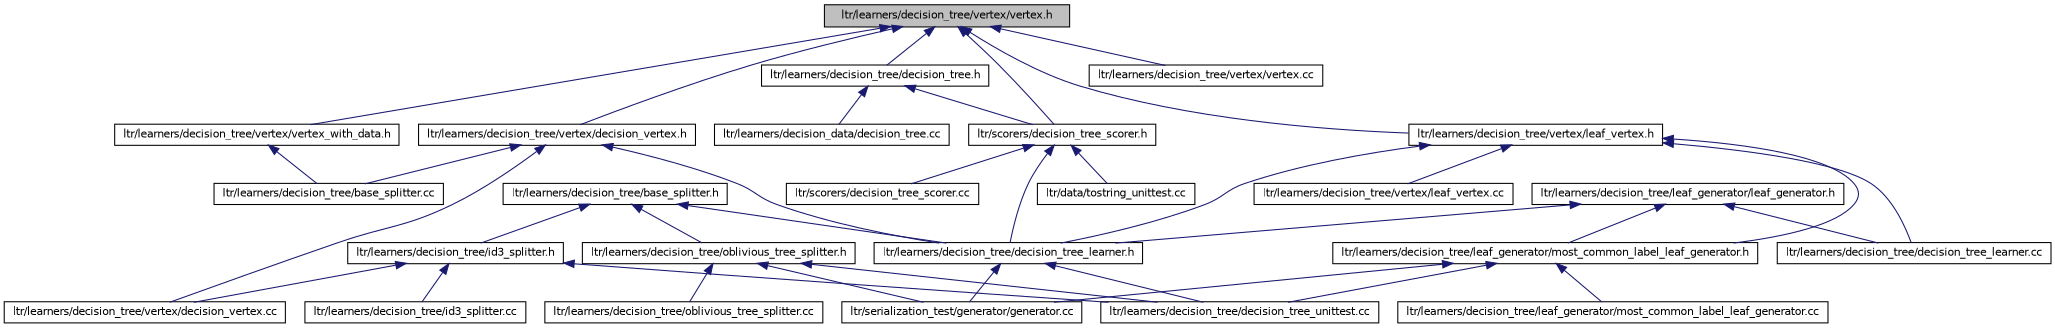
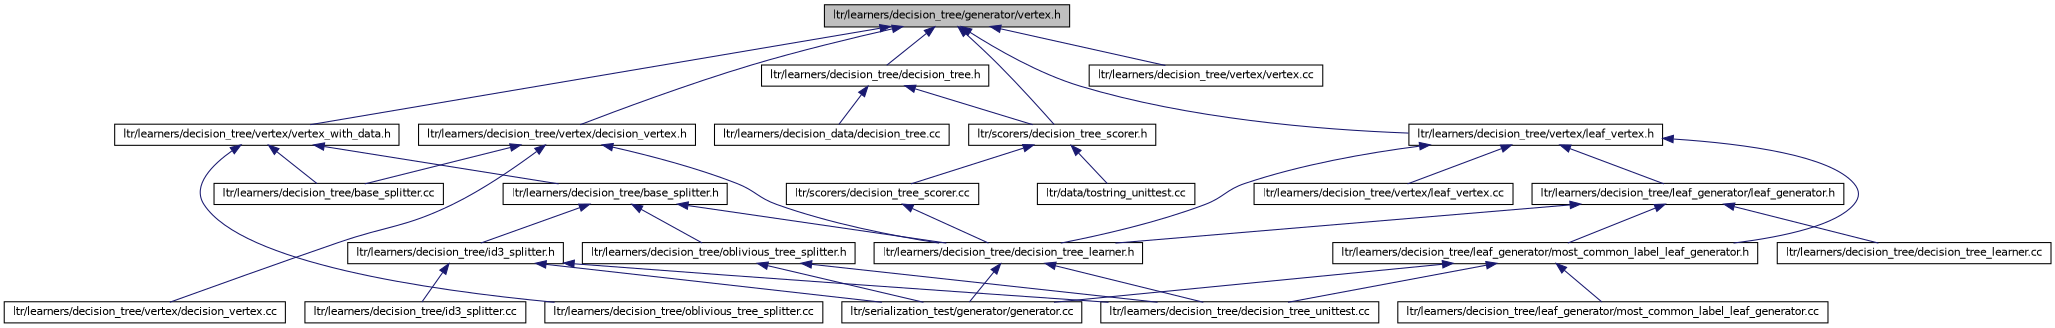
(947, 16) -> (947, 16)
none -> (424, 162)
(1856, 176) -> (1617, 166)
(1023, 196) -> (950, 226)
(295, 284) -> (714, 283)
(698, 287) -> (339, 269)
